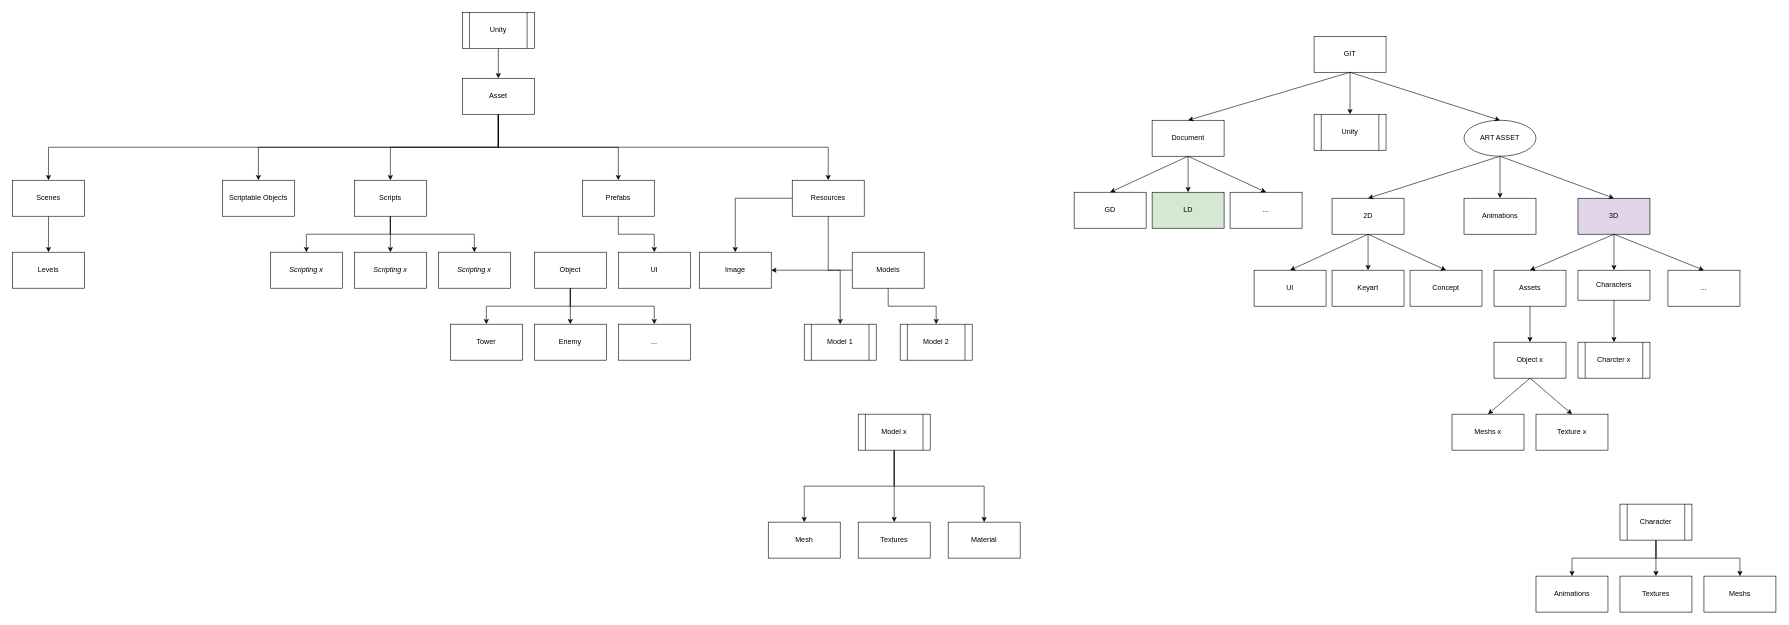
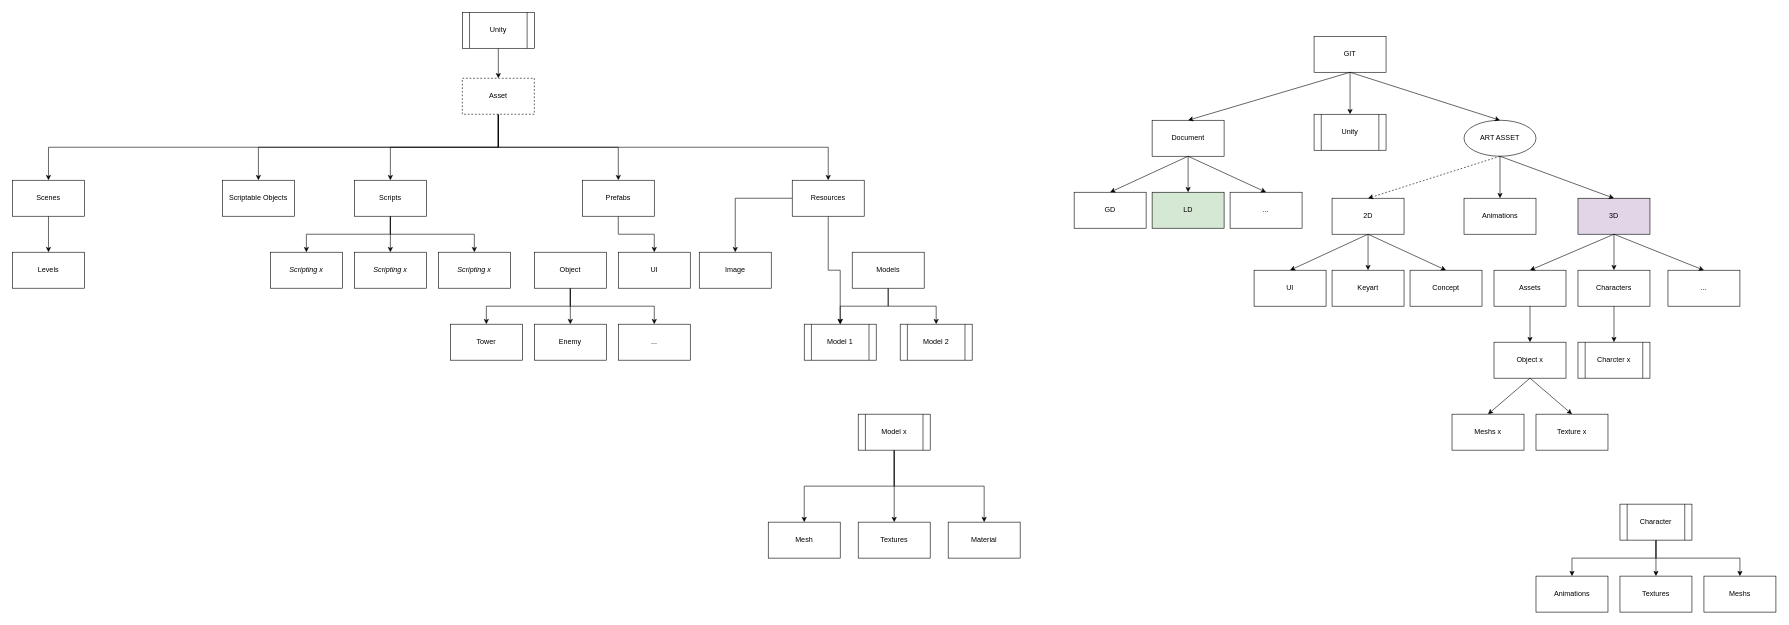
(498, 96) -> (498, 96)
(1435, 177) -> (1435, 177)
(776, 270) -> (864, 306)
(1614, 285) -> (1614, 288)
